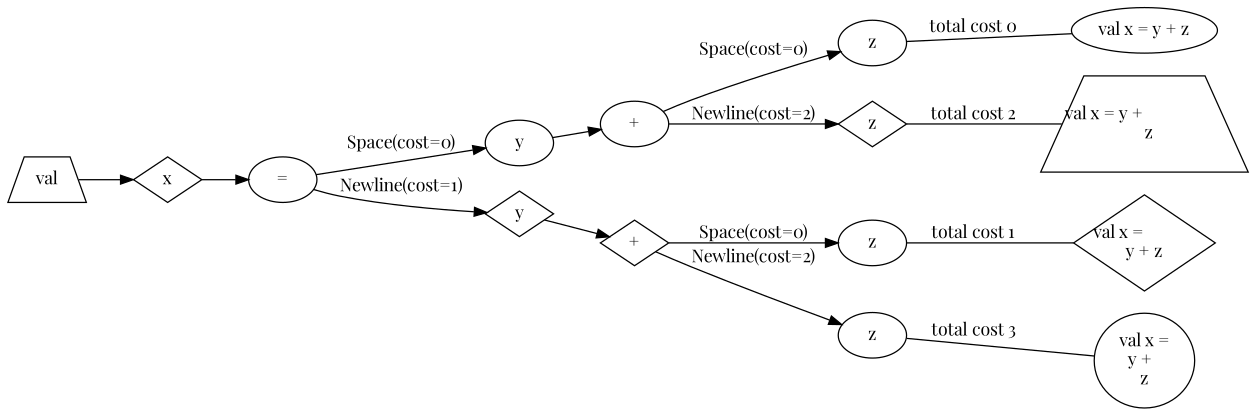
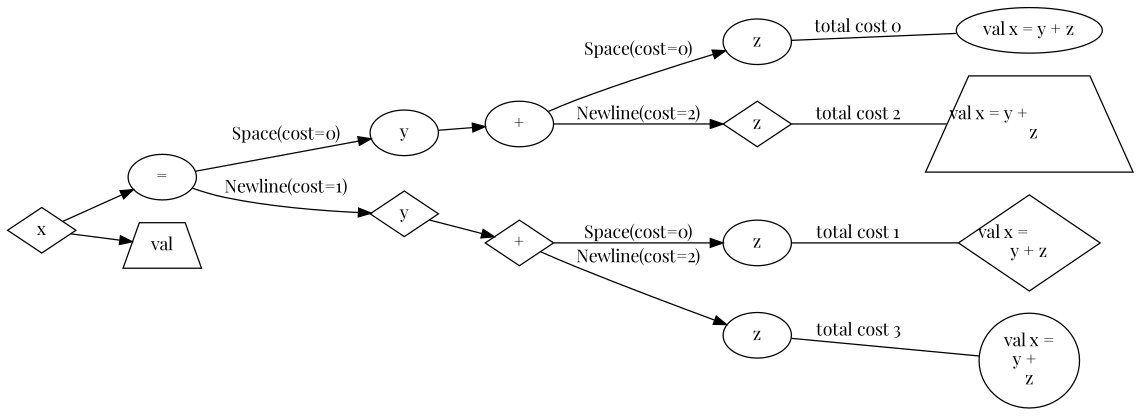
(100, 180) -> (95, 237)
